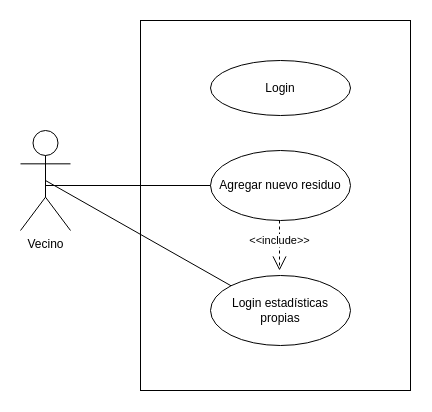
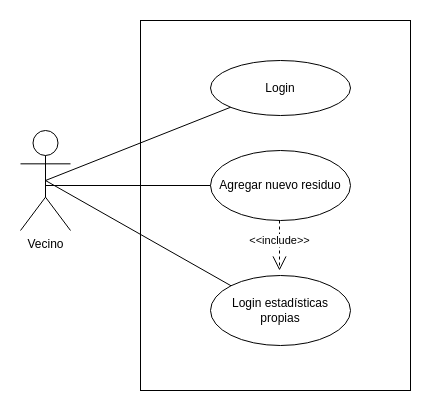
none -> (148, 140)
